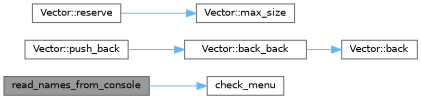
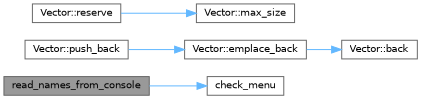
(245, 50) -> (245, 50)
